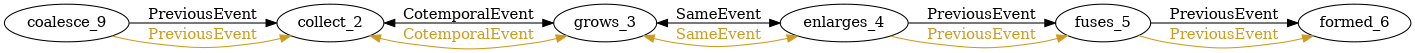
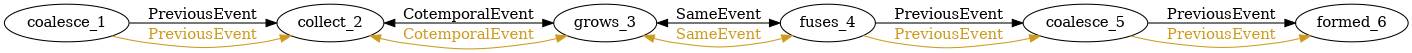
(67, 23) -> (67, 23)
(844, 23) -> (828, 23)
(1103, 23) -> (1085, 23)
